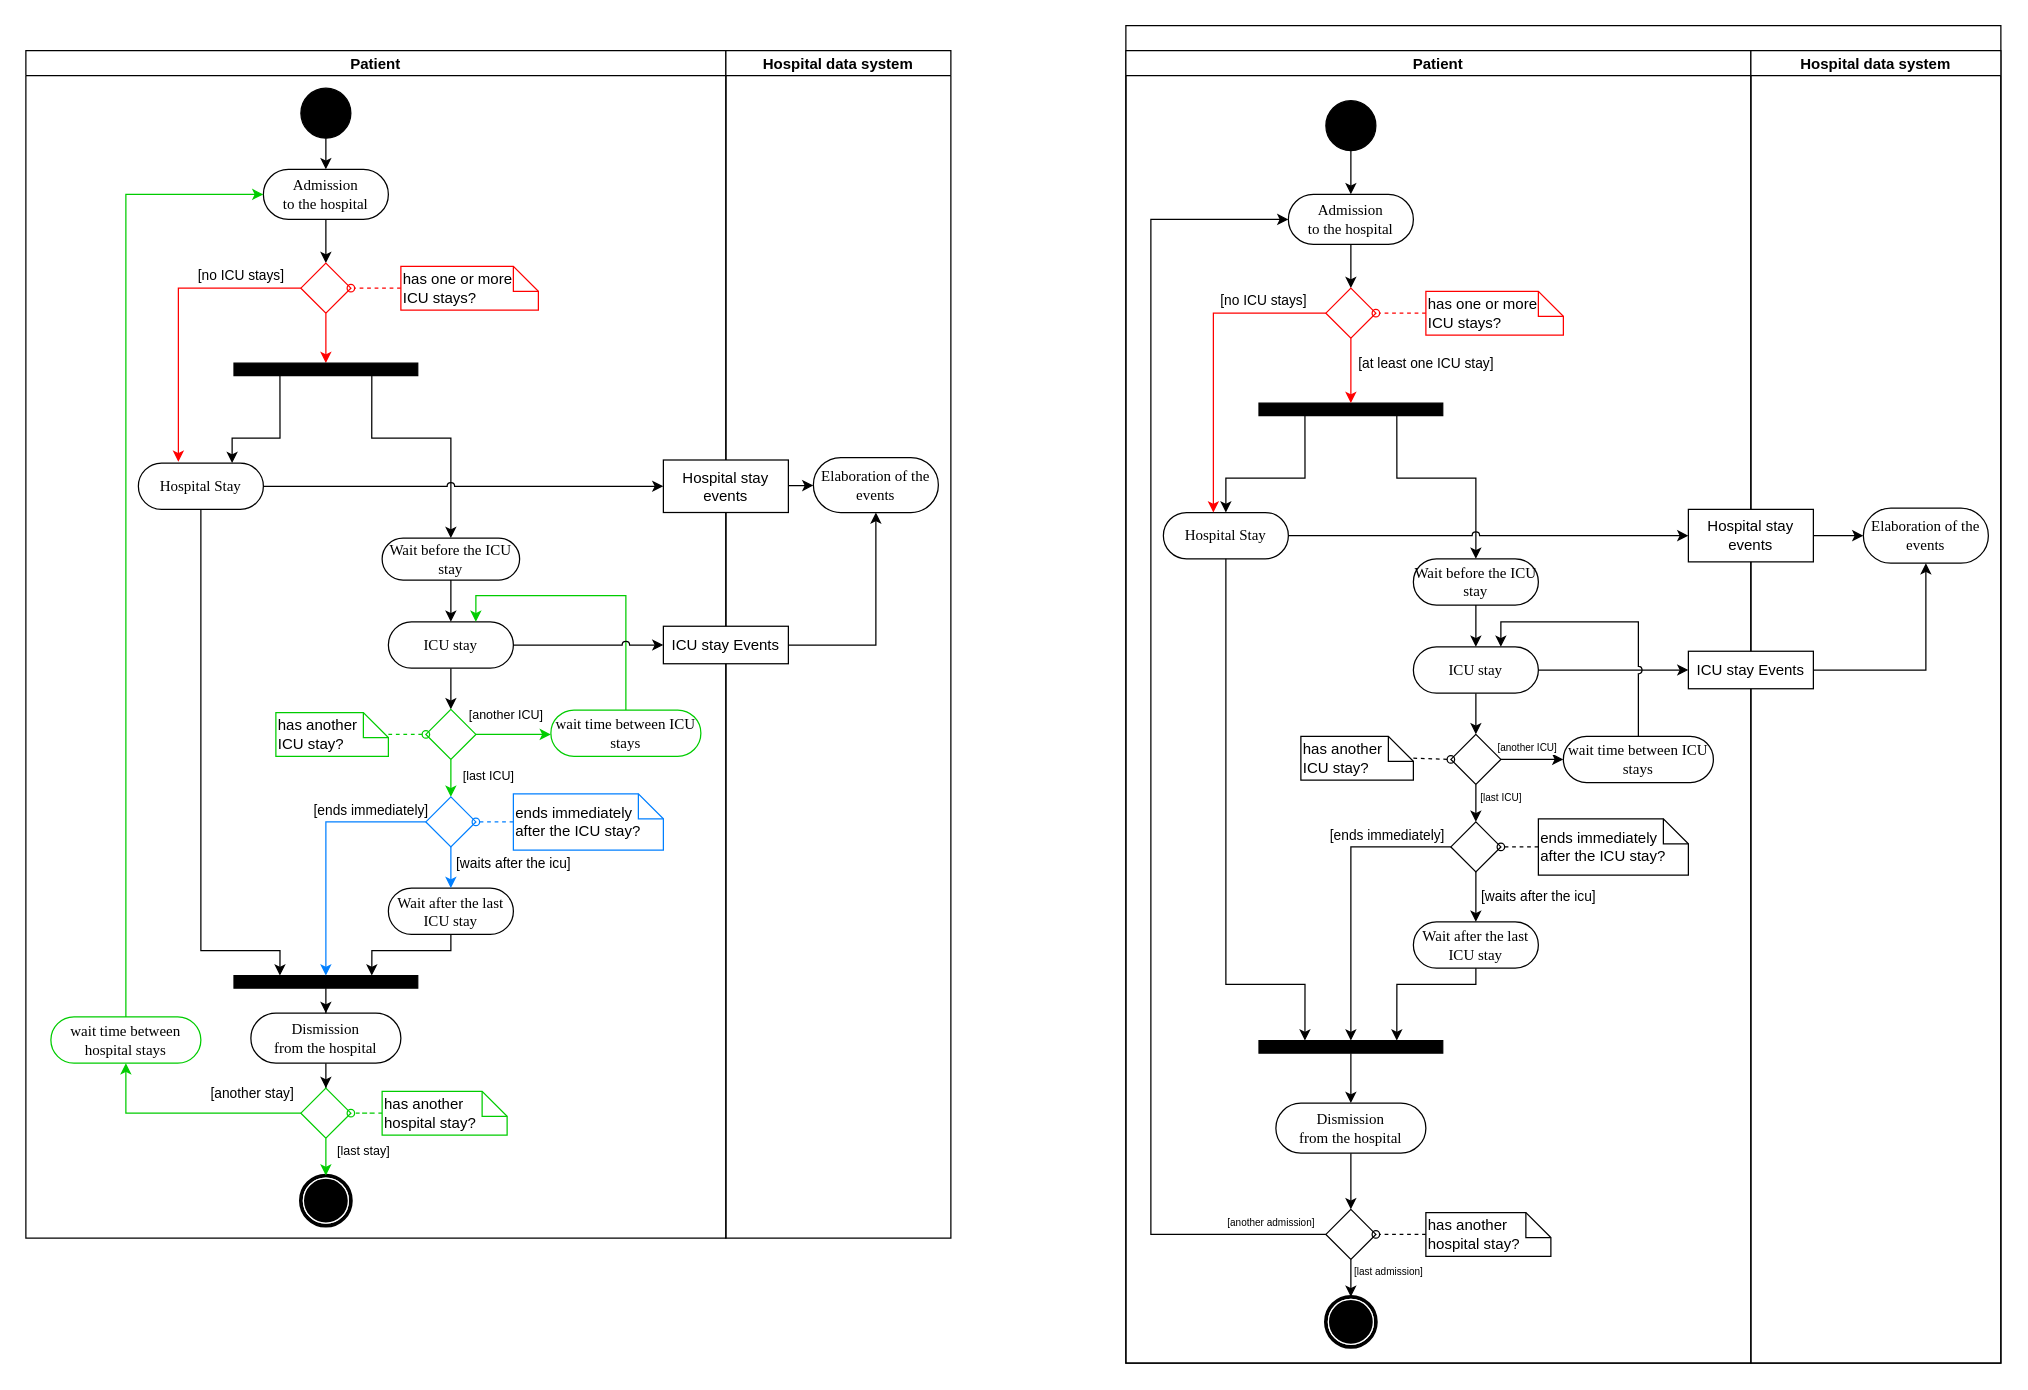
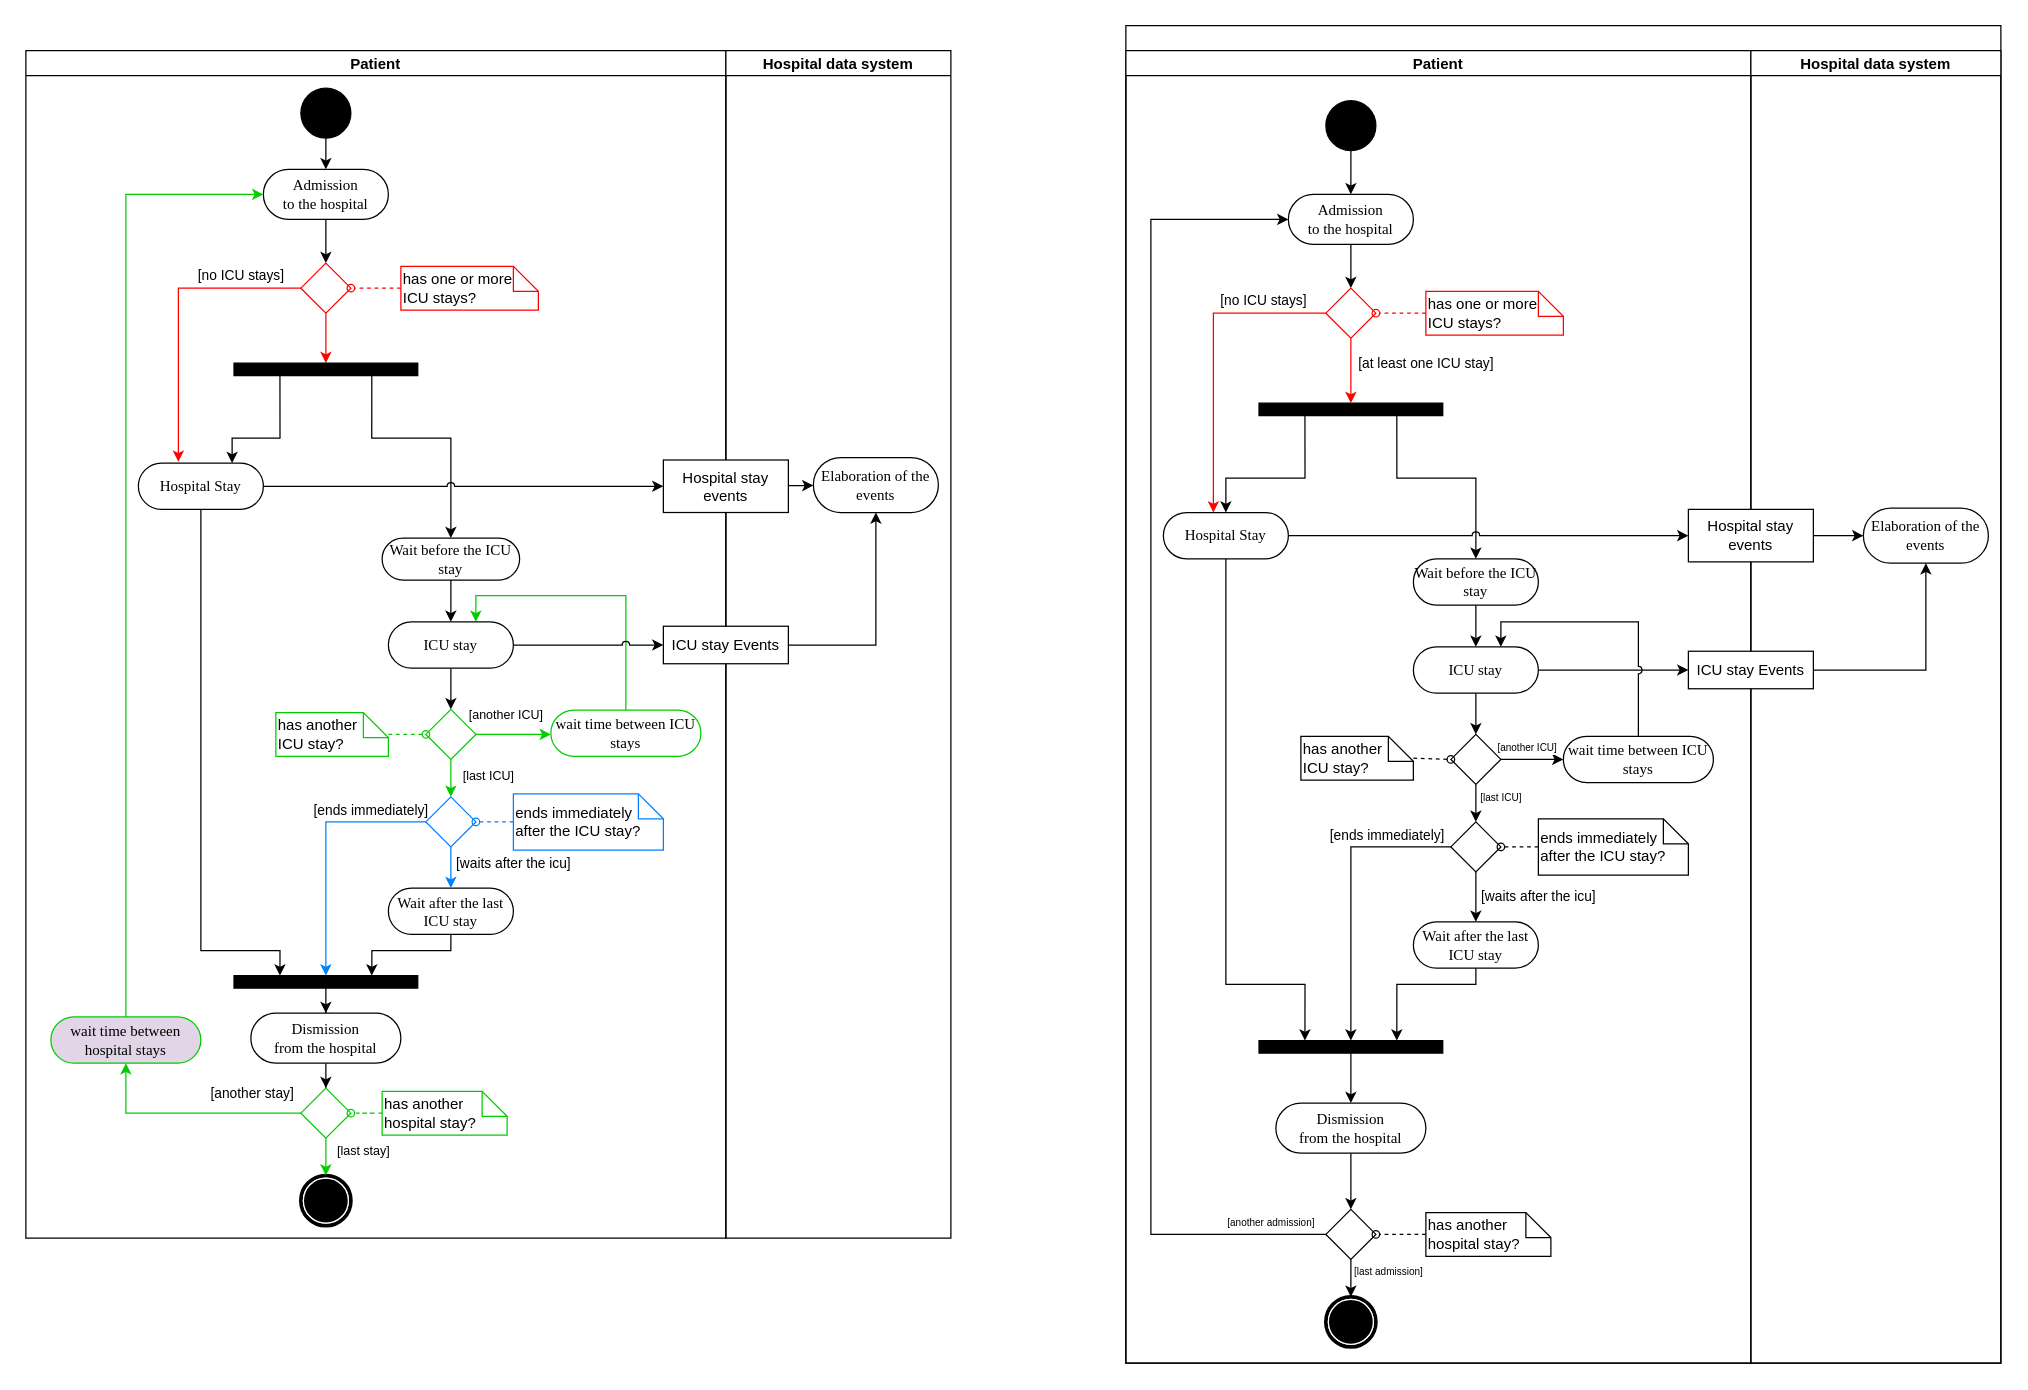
(126, 1040) -> (126, 1040)
